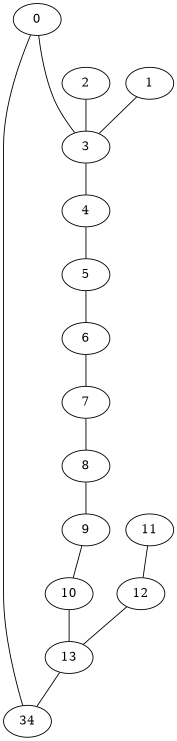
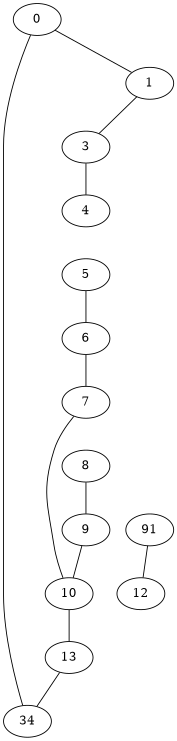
(86, 83) -> none
(49, 87) -> (93, 51)
(86, 243) -> none
(86, 434) -> (47, 495)
(150, 530) -> (150, 530)
(105, 626) -> none
